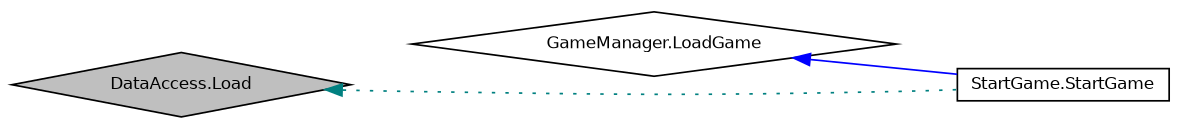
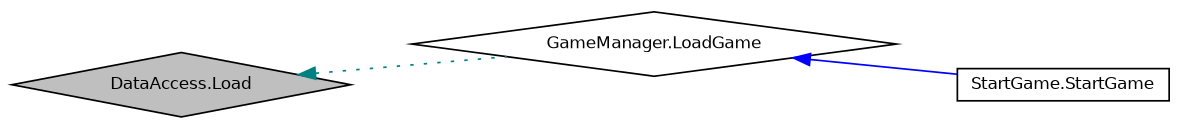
(650, 94) -> (411, 65)
